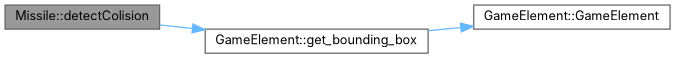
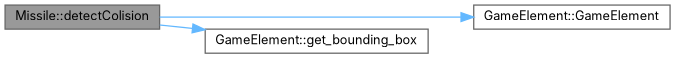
(444, 29) -> (310, 17)
